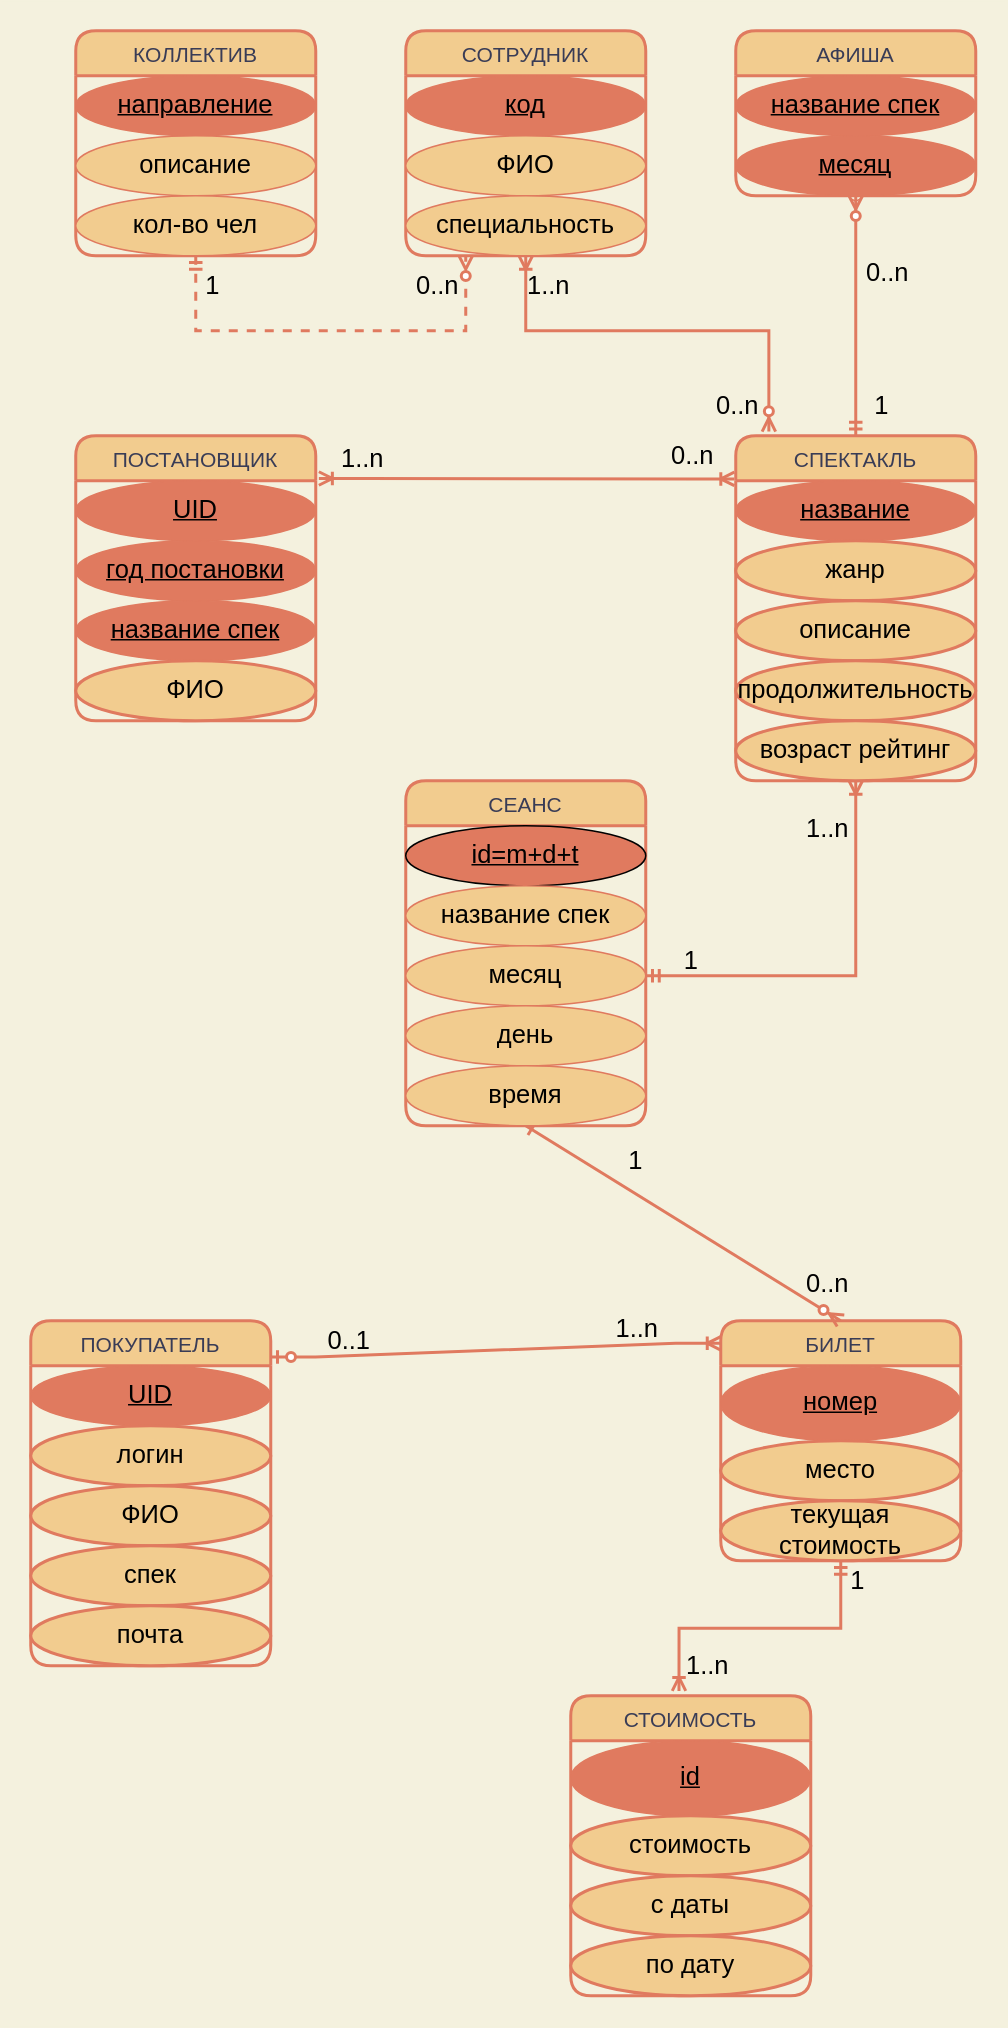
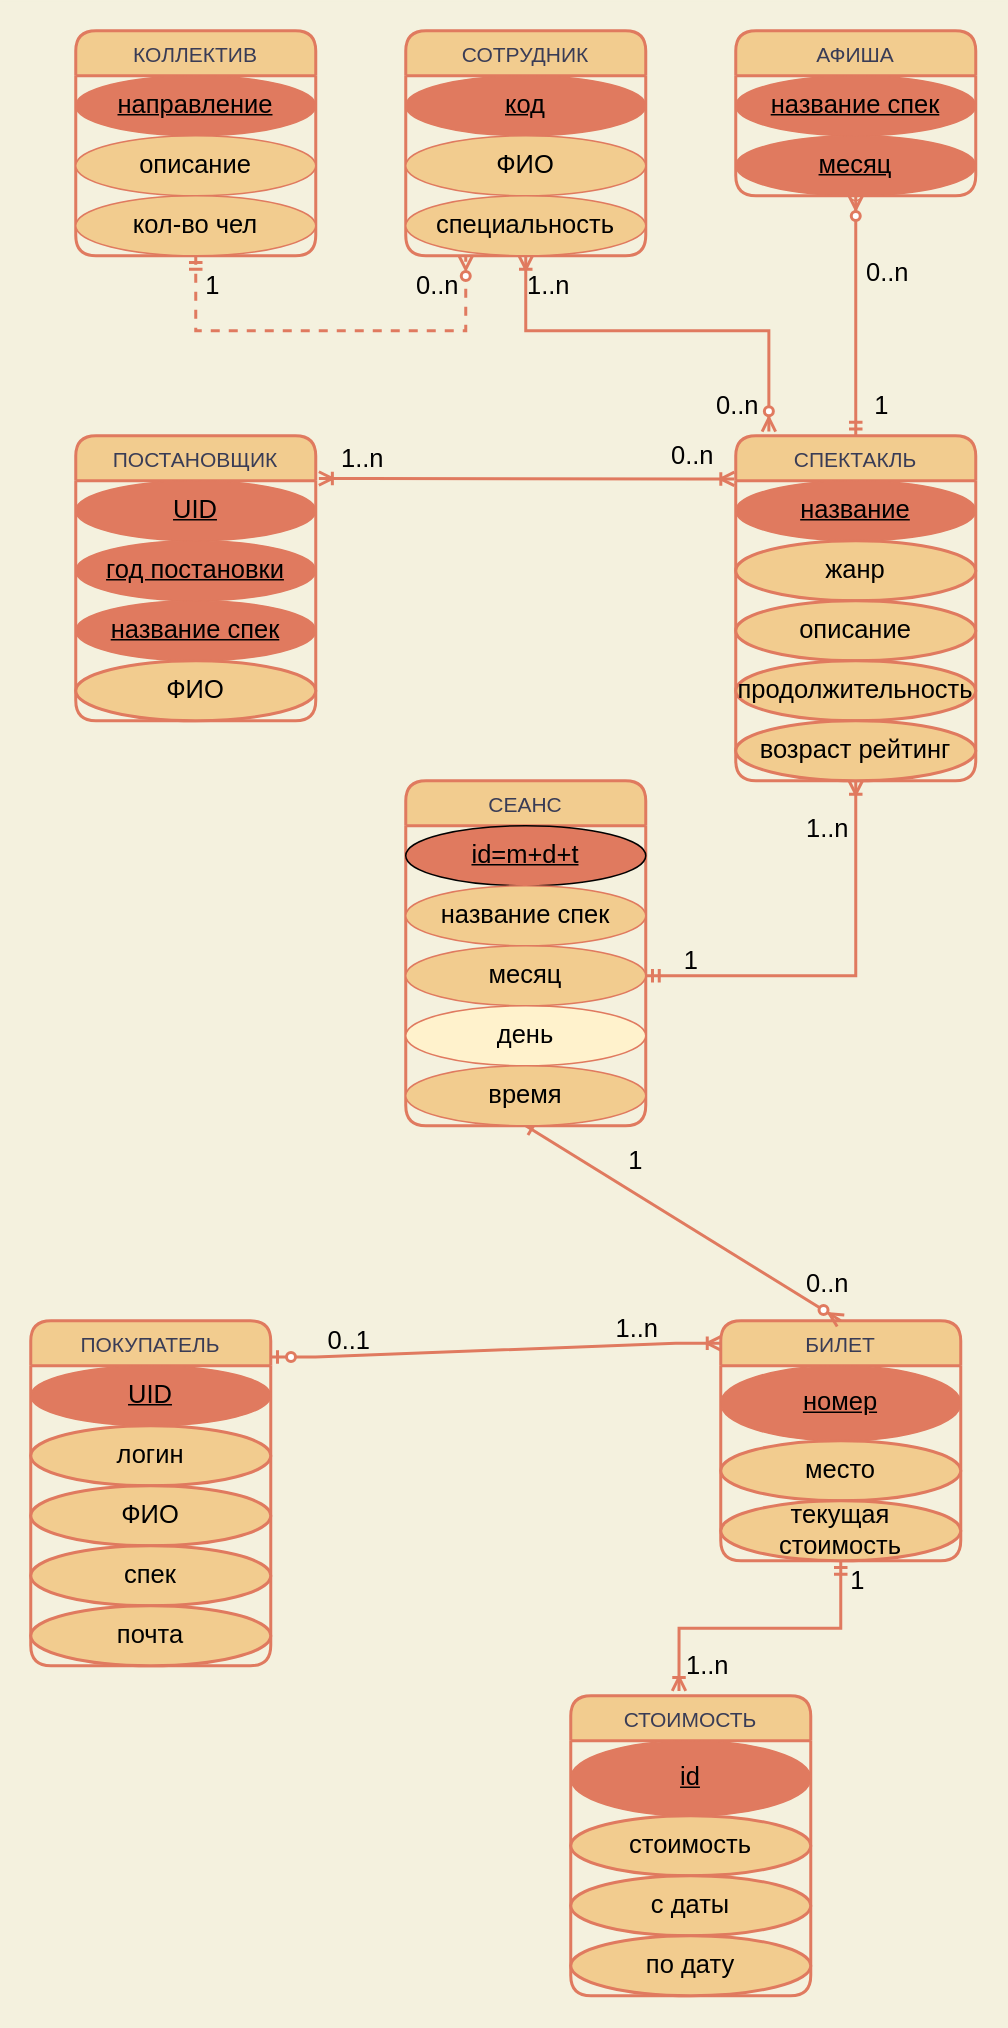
(526, 1036) -> (526, 1036)
